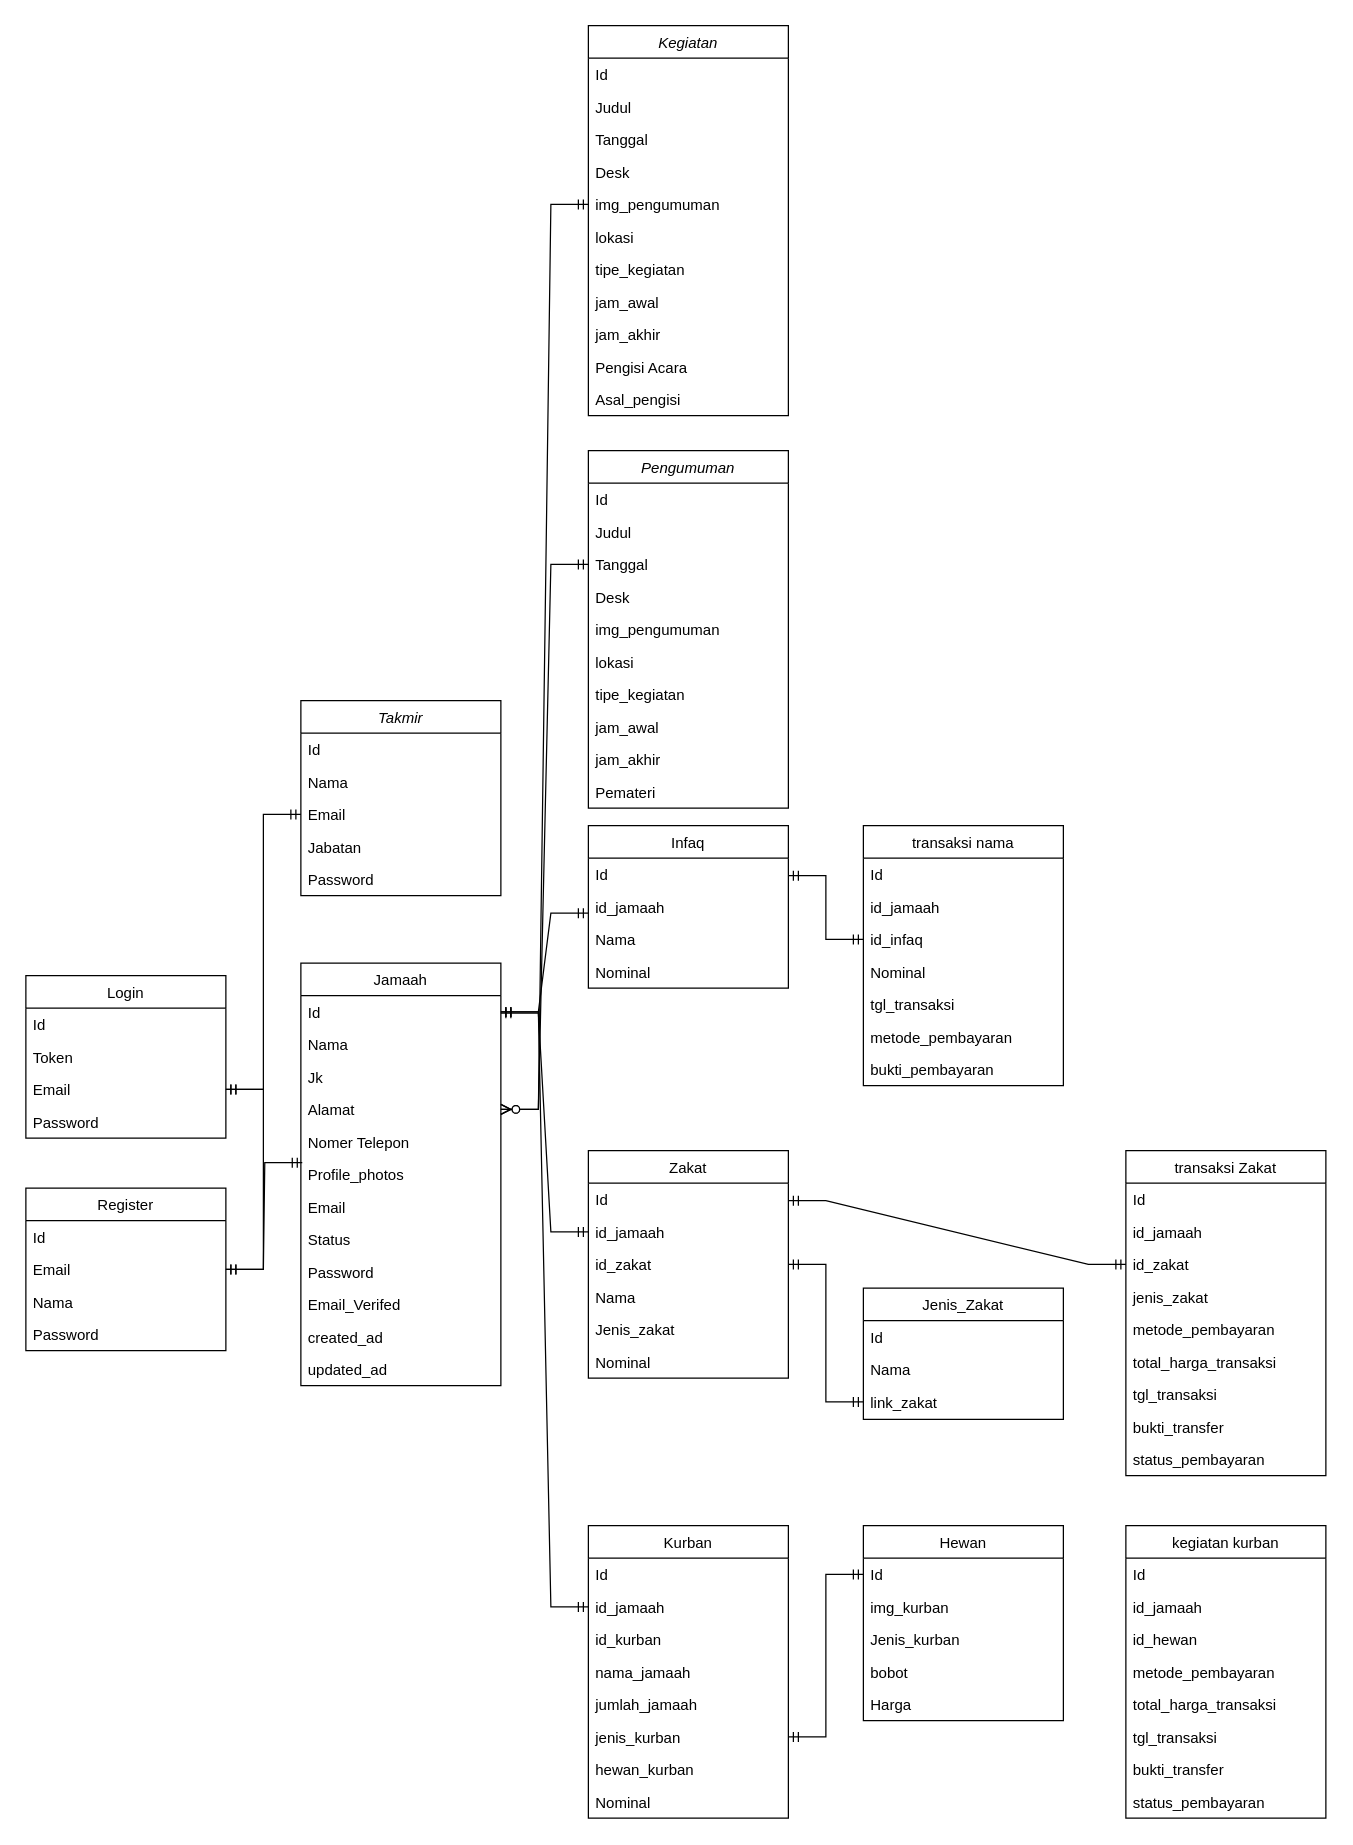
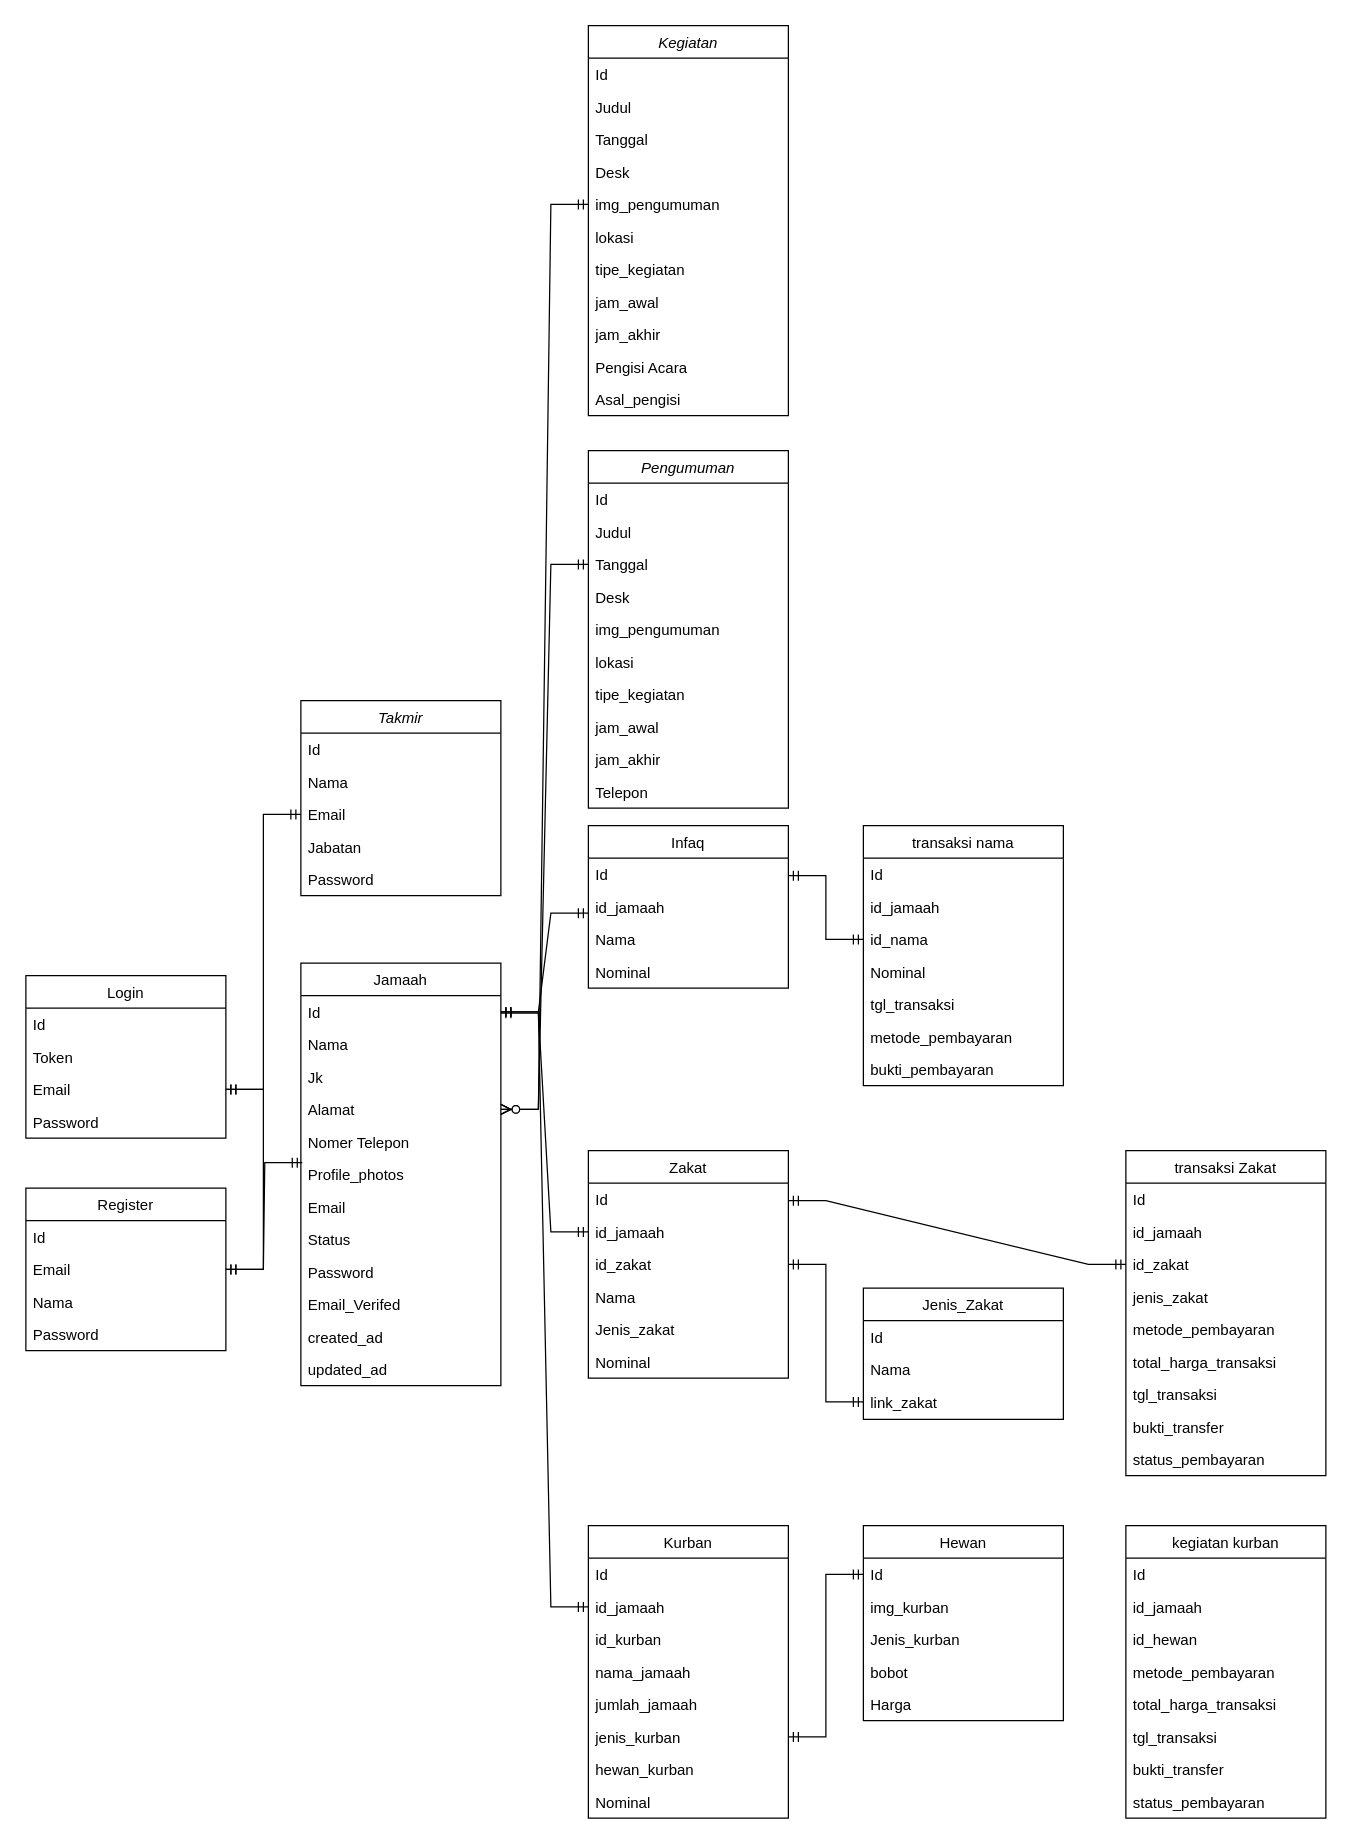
(627, 793) -> (622, 793)
(900, 940) -> (897, 940)
